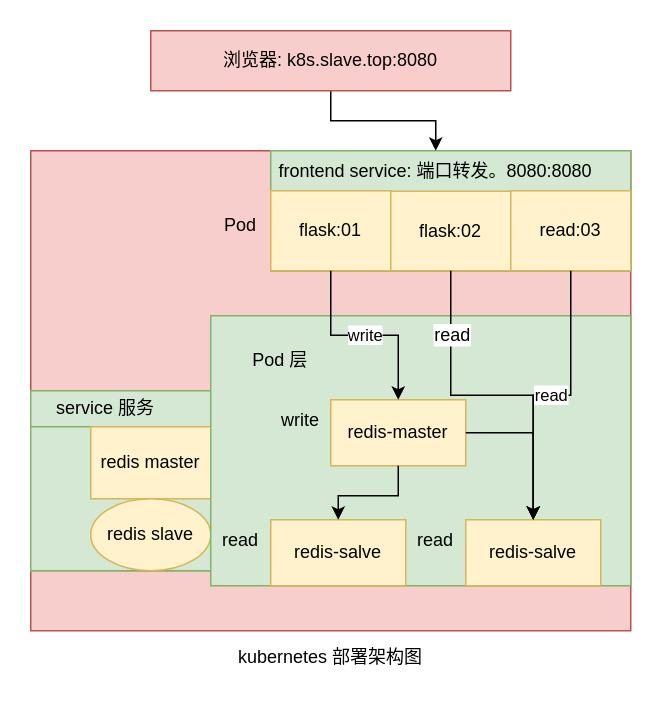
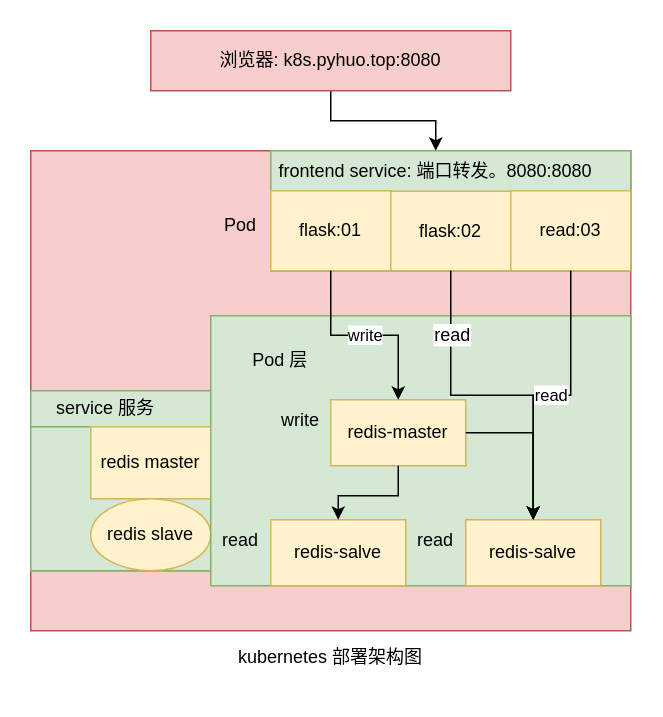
(331, 61) -> (331, 61)
